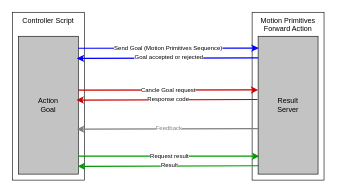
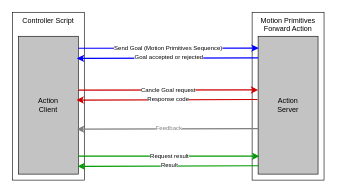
(48, 105) -> (48, 105)
(288, 105) -> (288, 105)
